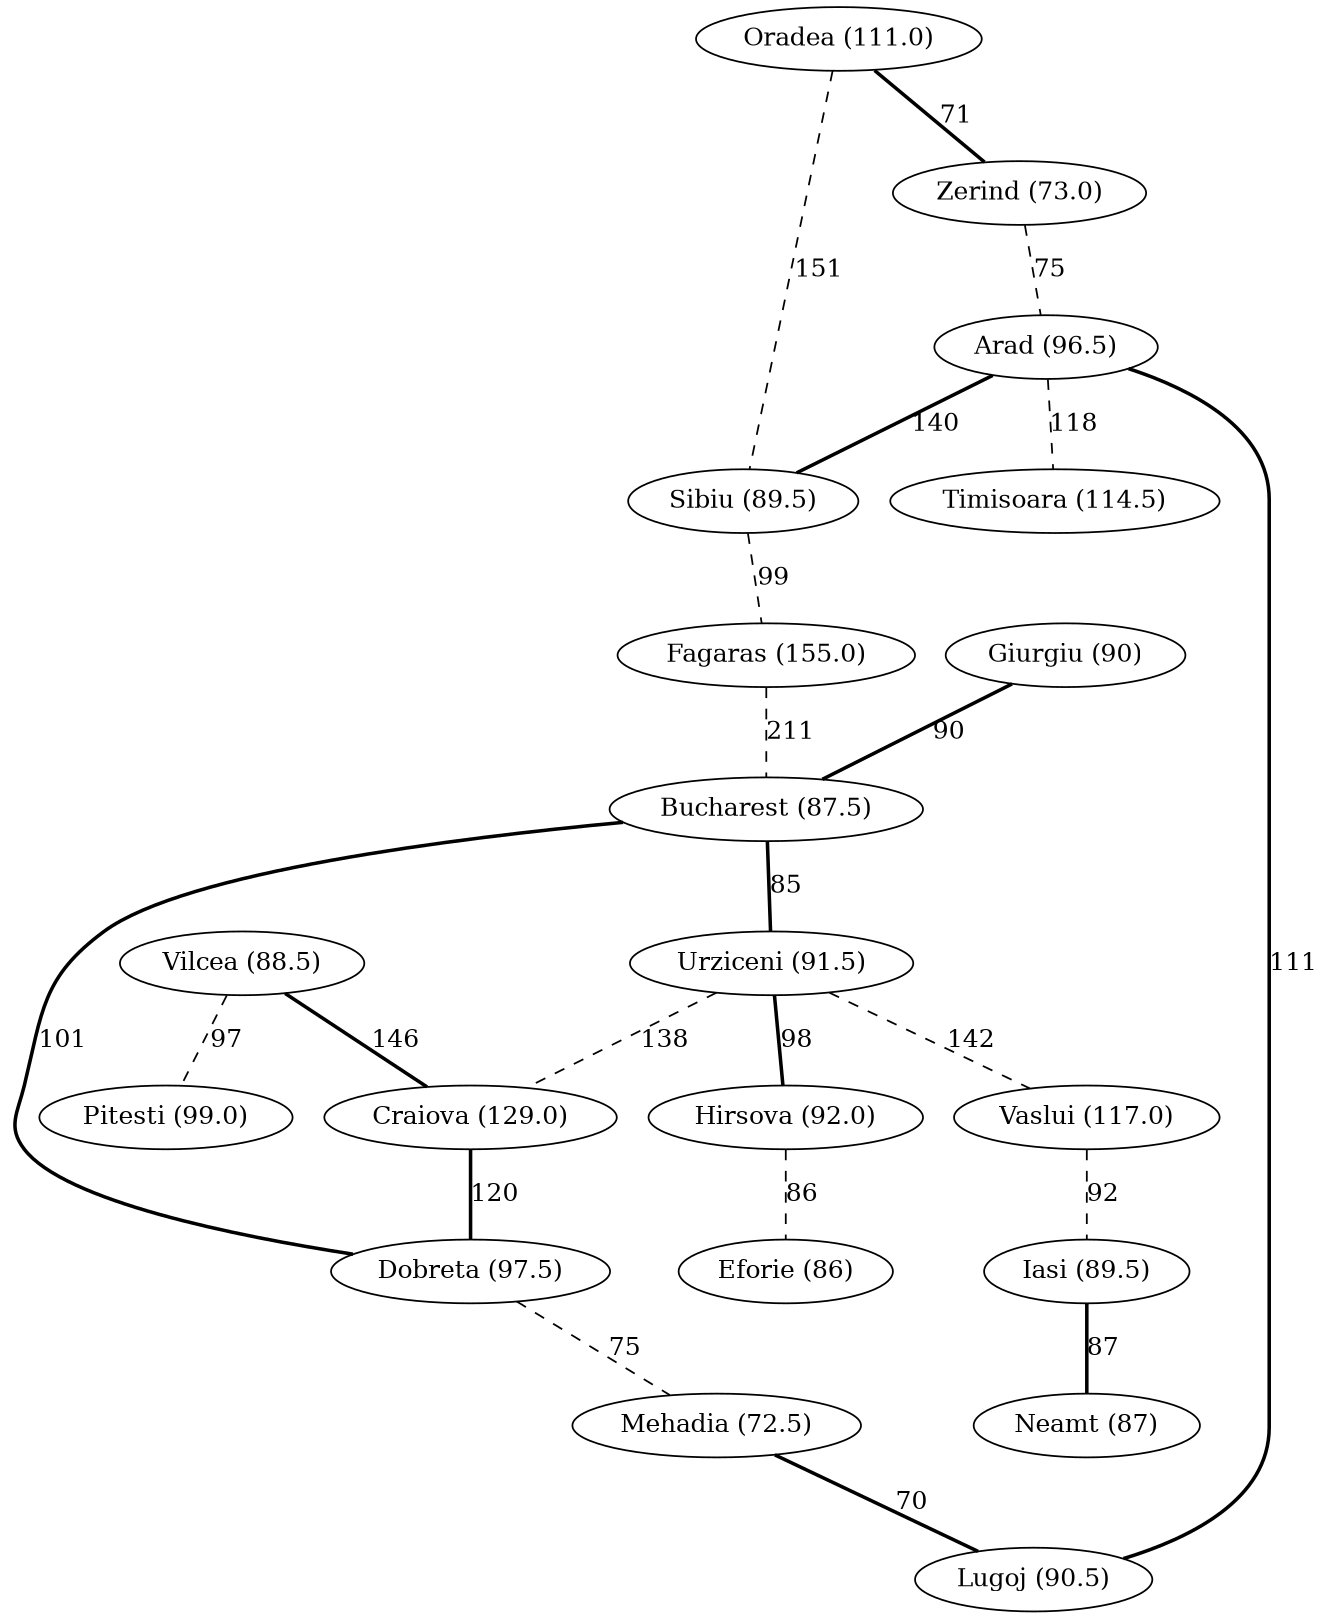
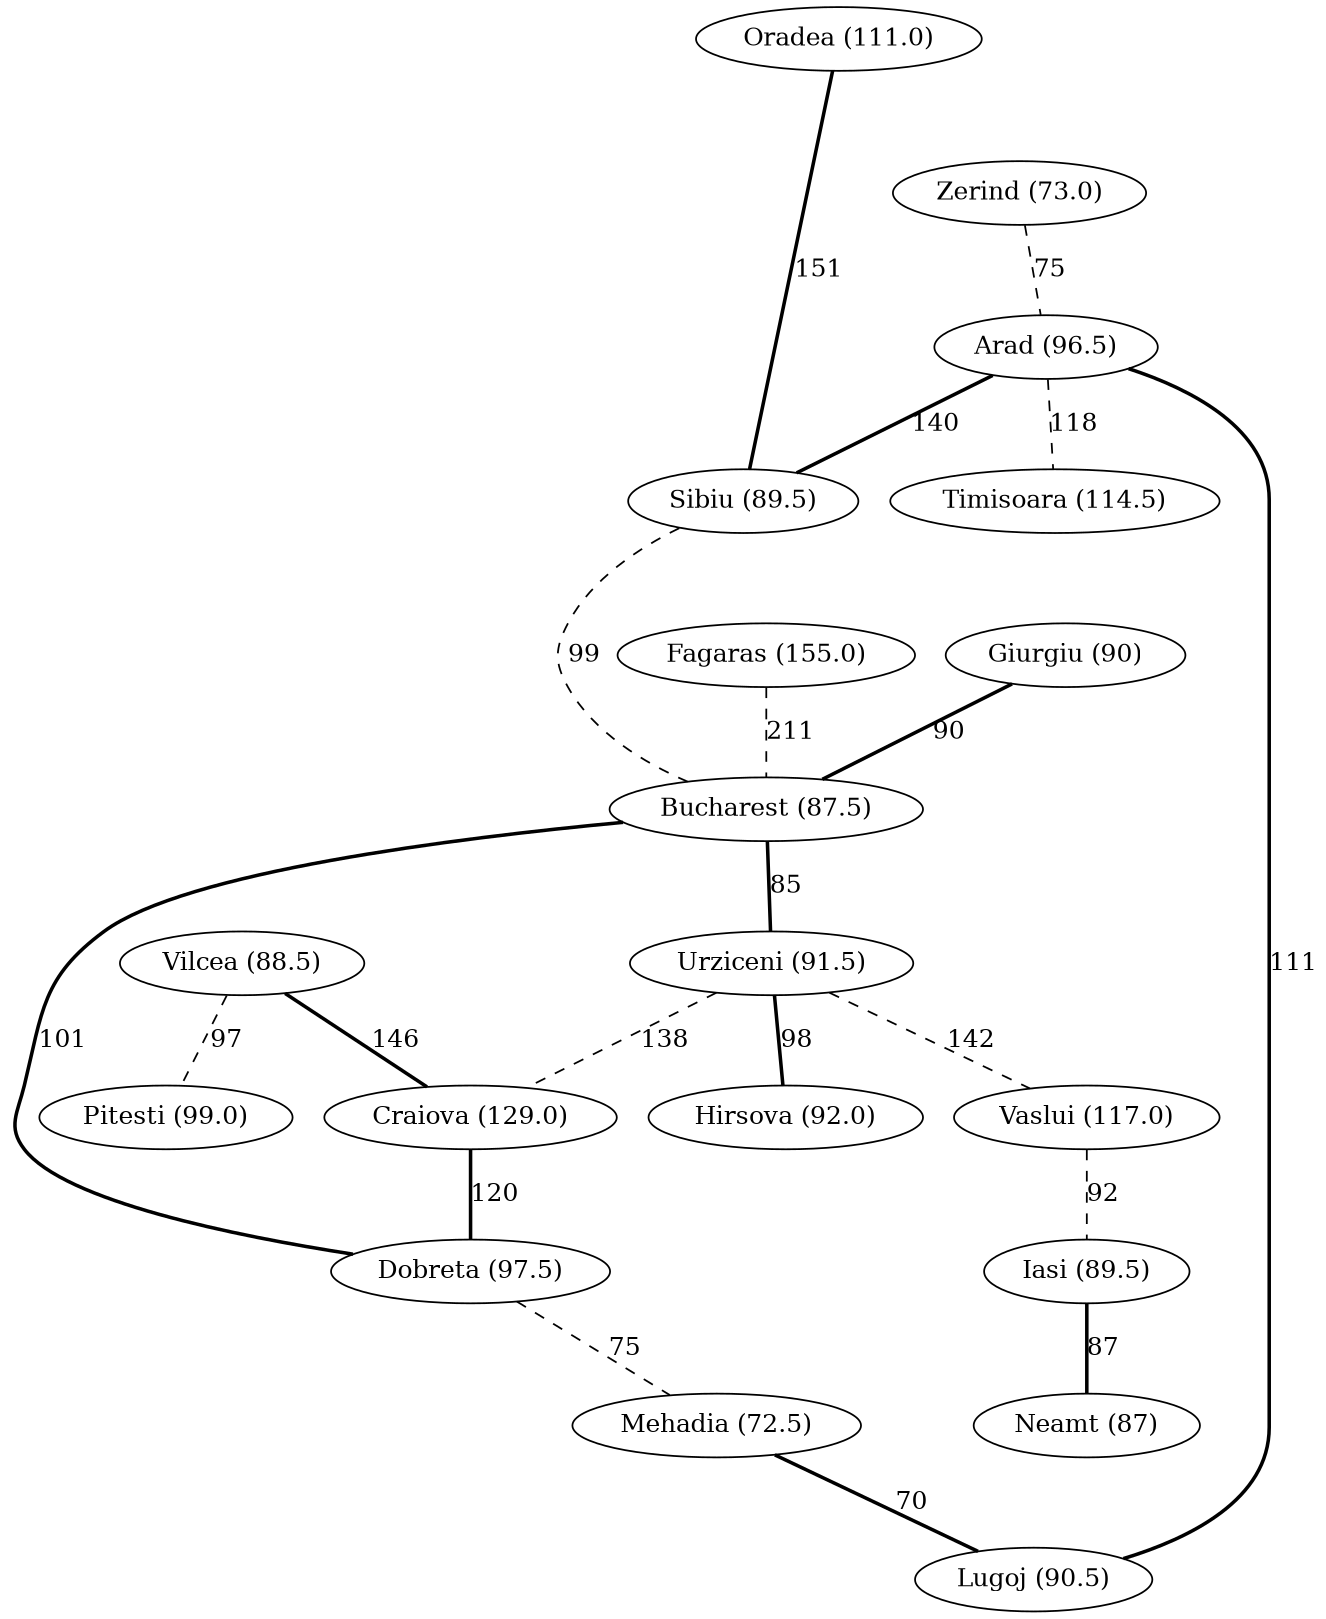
(930, 116) -> none
(791, 270) -> (791, 270)
(755, 578) -> (558, 658)
(786, 1271) -> none
